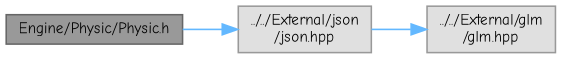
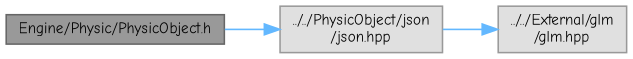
(94, 29) -> (115, 29)
(305, 29) -> (361, 29)
